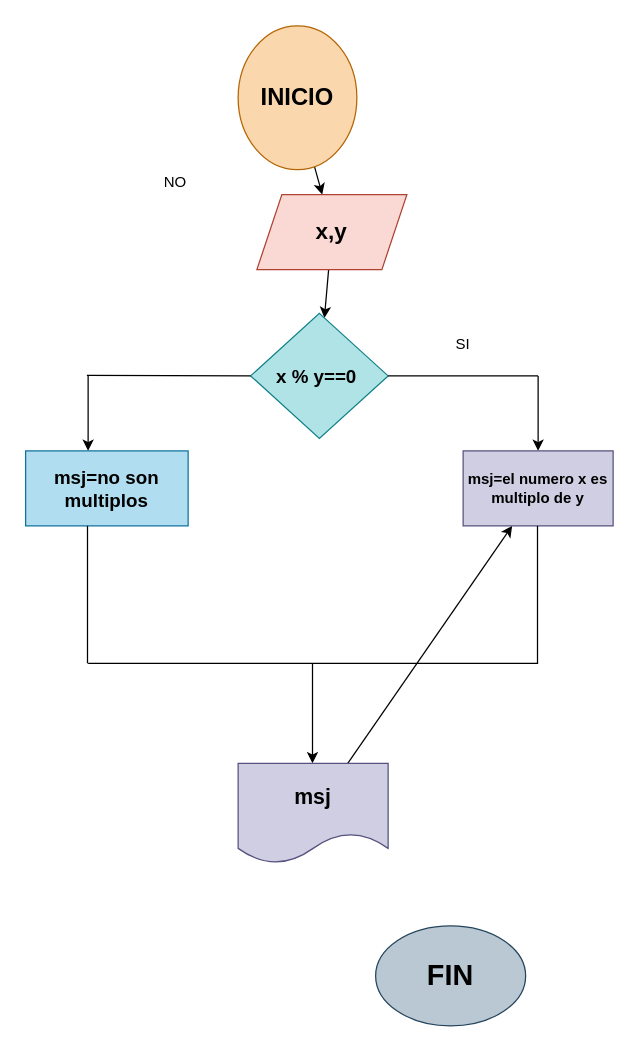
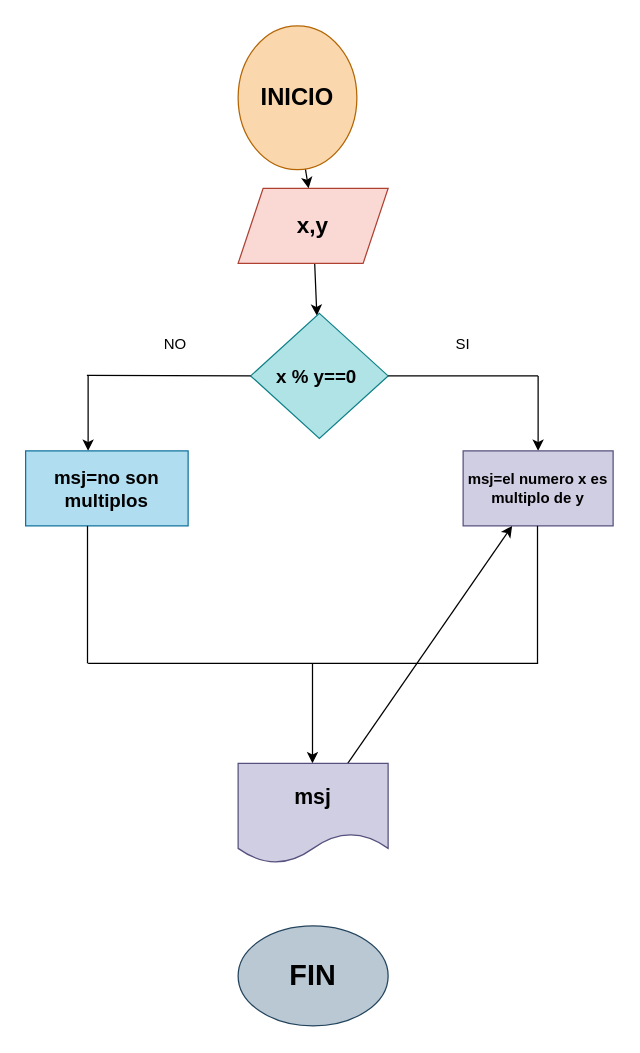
(176, 182) -> (176, 344)
(332, 232) -> (313, 226)
(451, 976) -> (313, 976)
